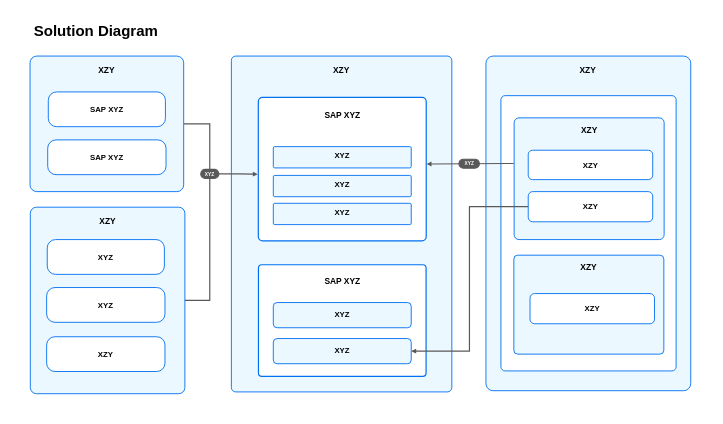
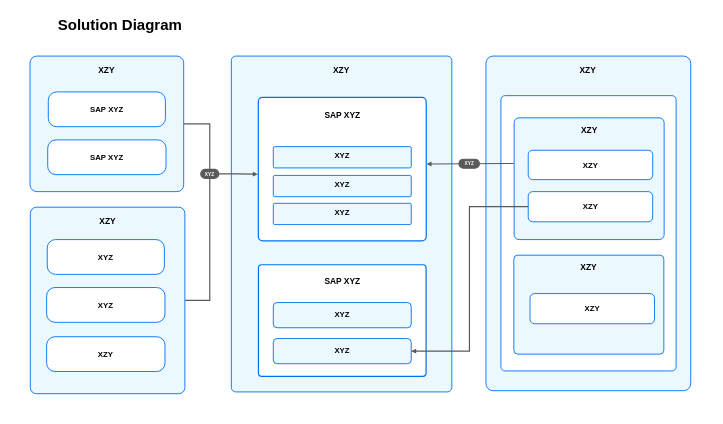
(217, 31) -> (241, 25)
